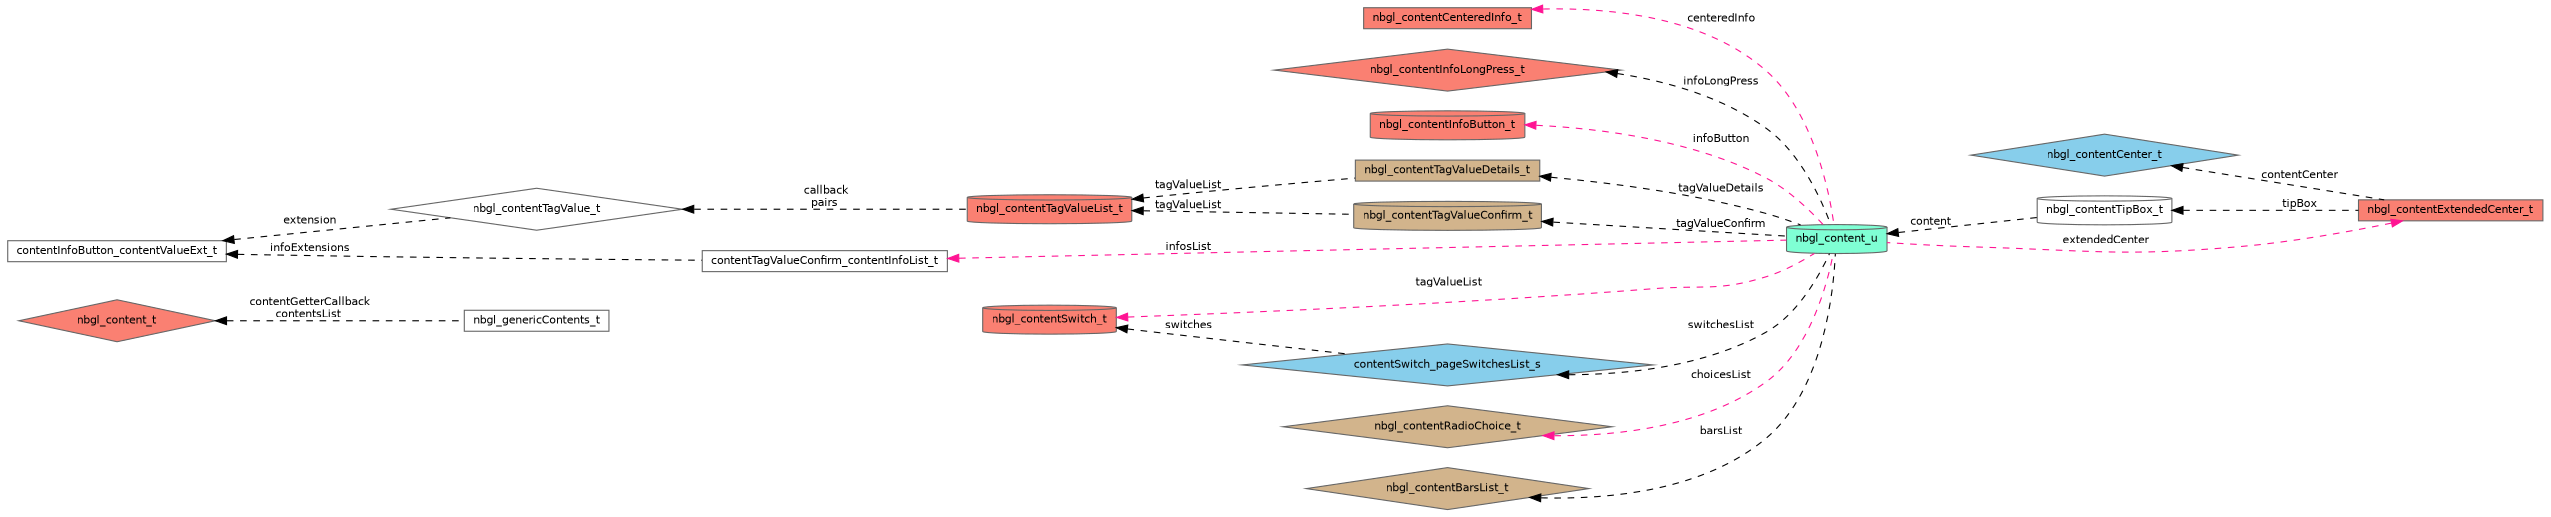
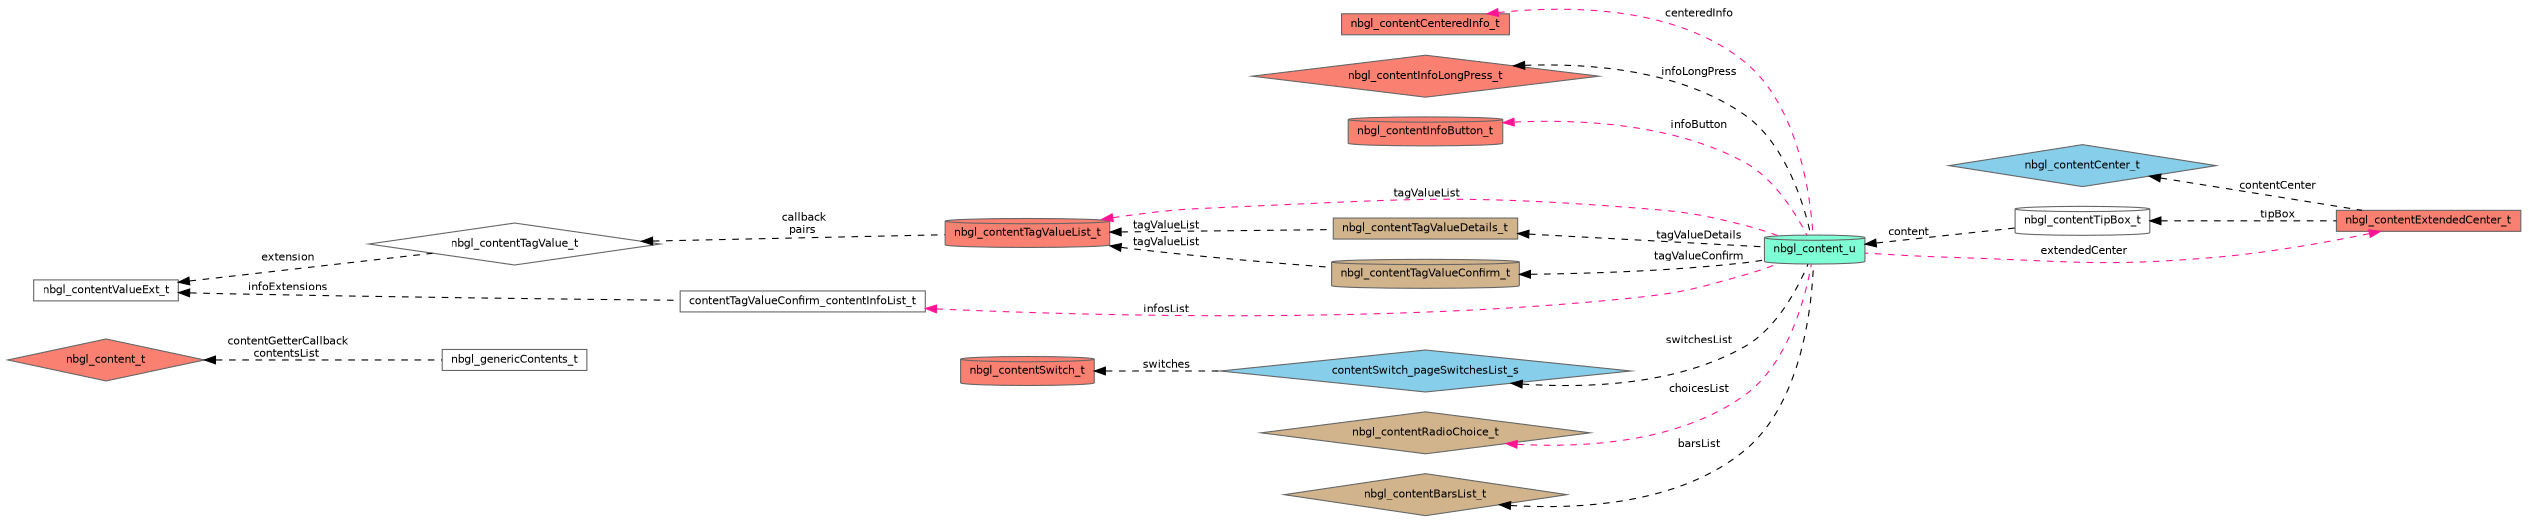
(117, 251) -> (106, 290)
(1474, 301) -> (1446, 199)
